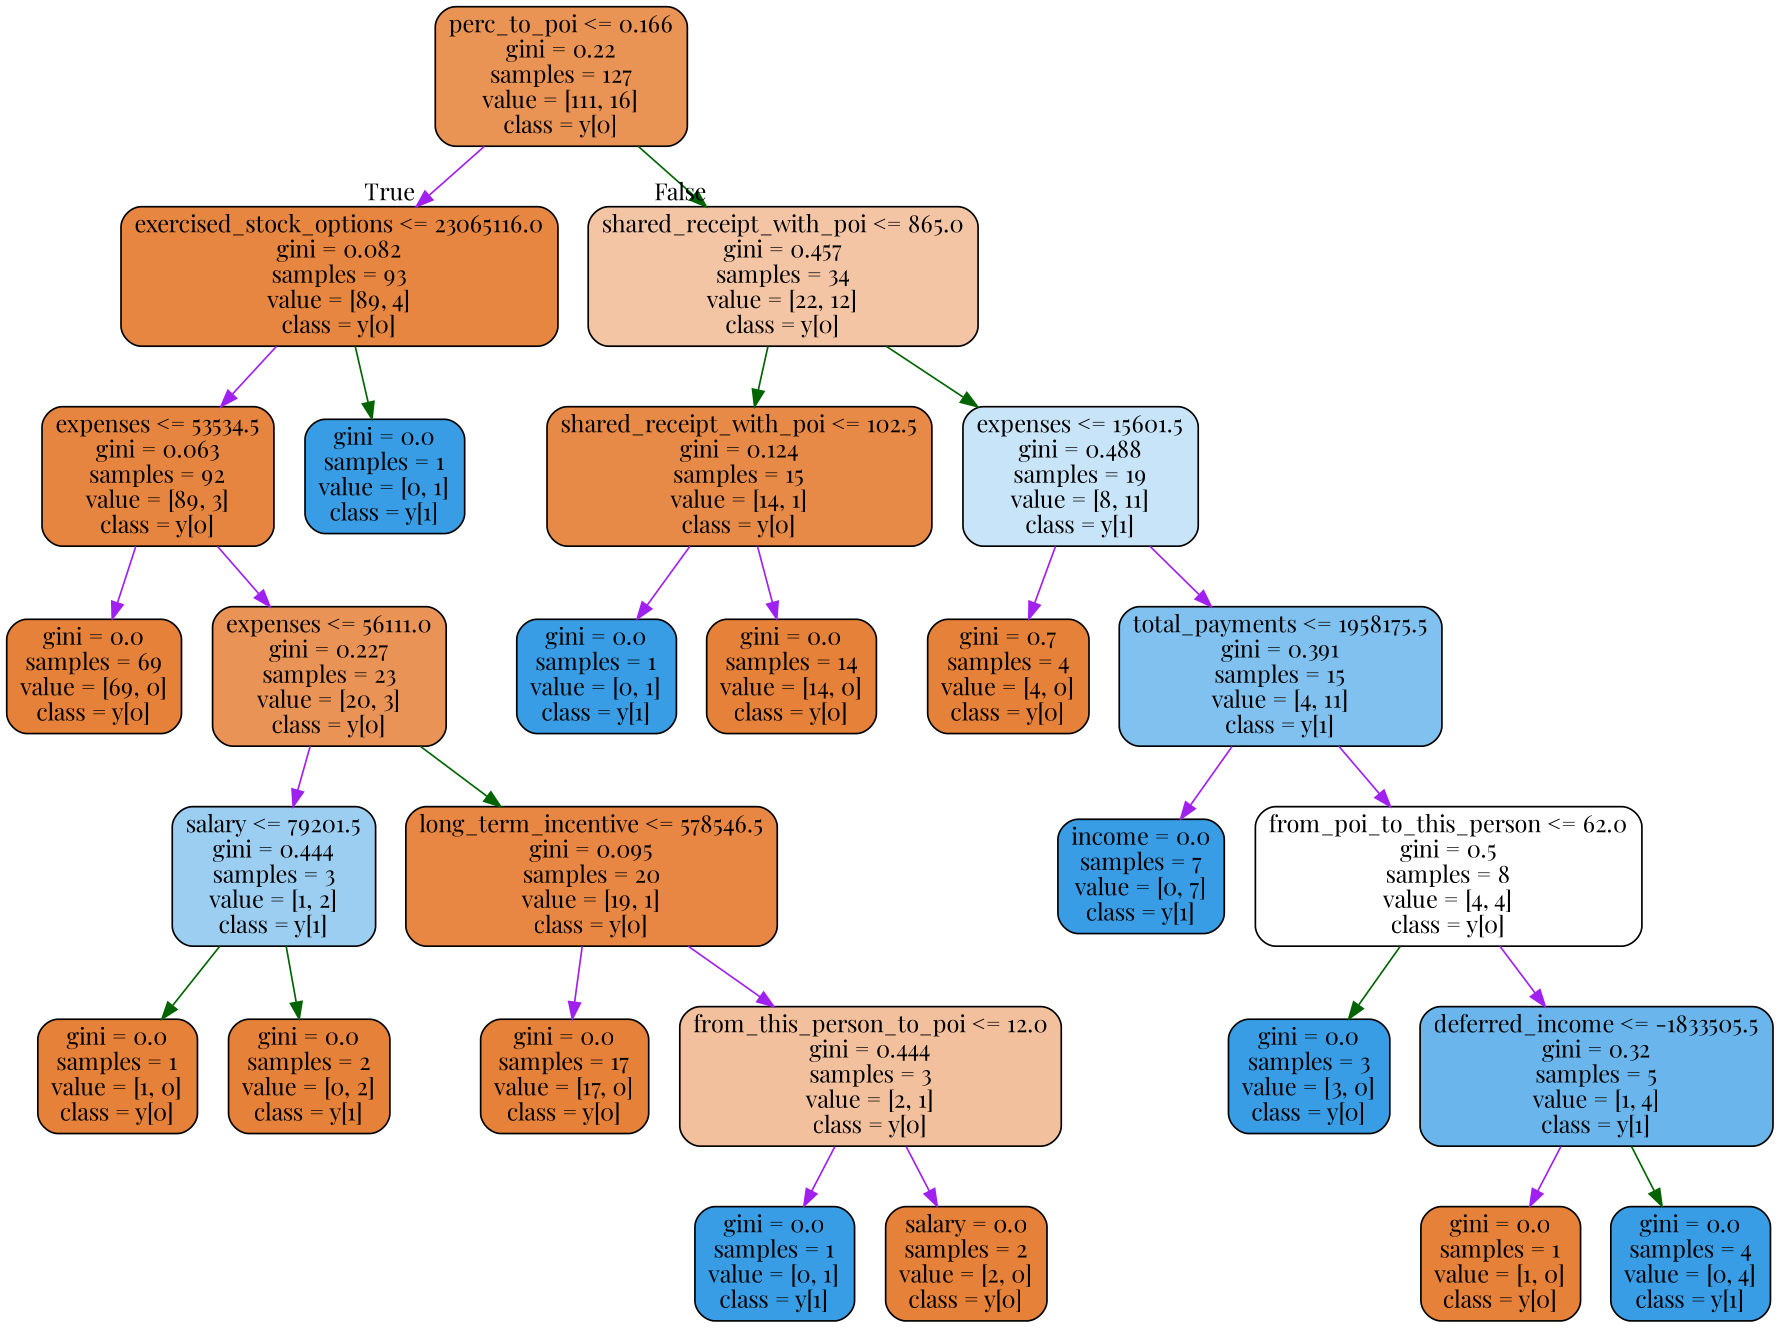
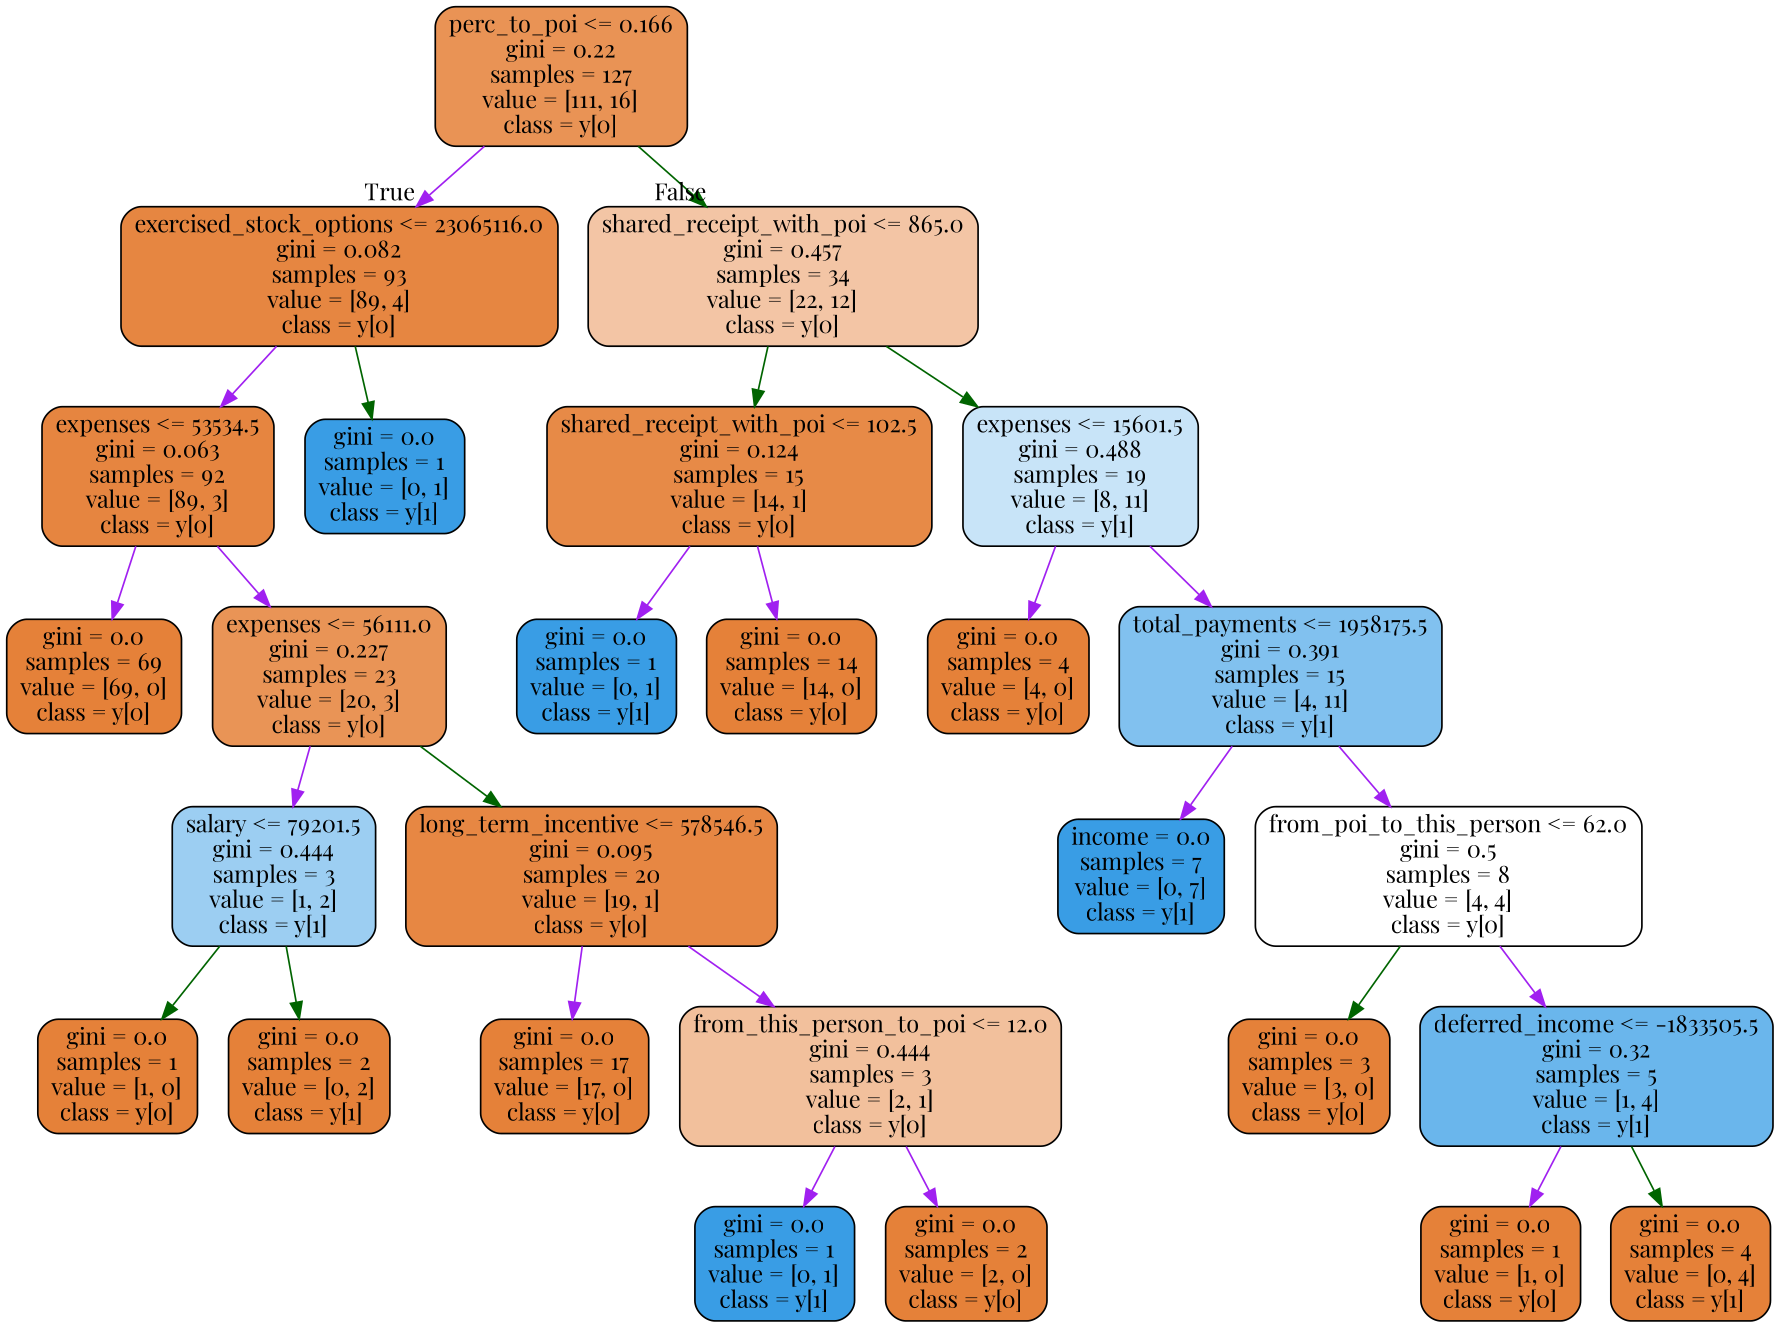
(1008, 676) -> (1008, 676)
(1309, 1076) -> (1309, 1076)
(966, 1264) -> (966, 1264)
(1691, 1264) -> (1691, 1264)
